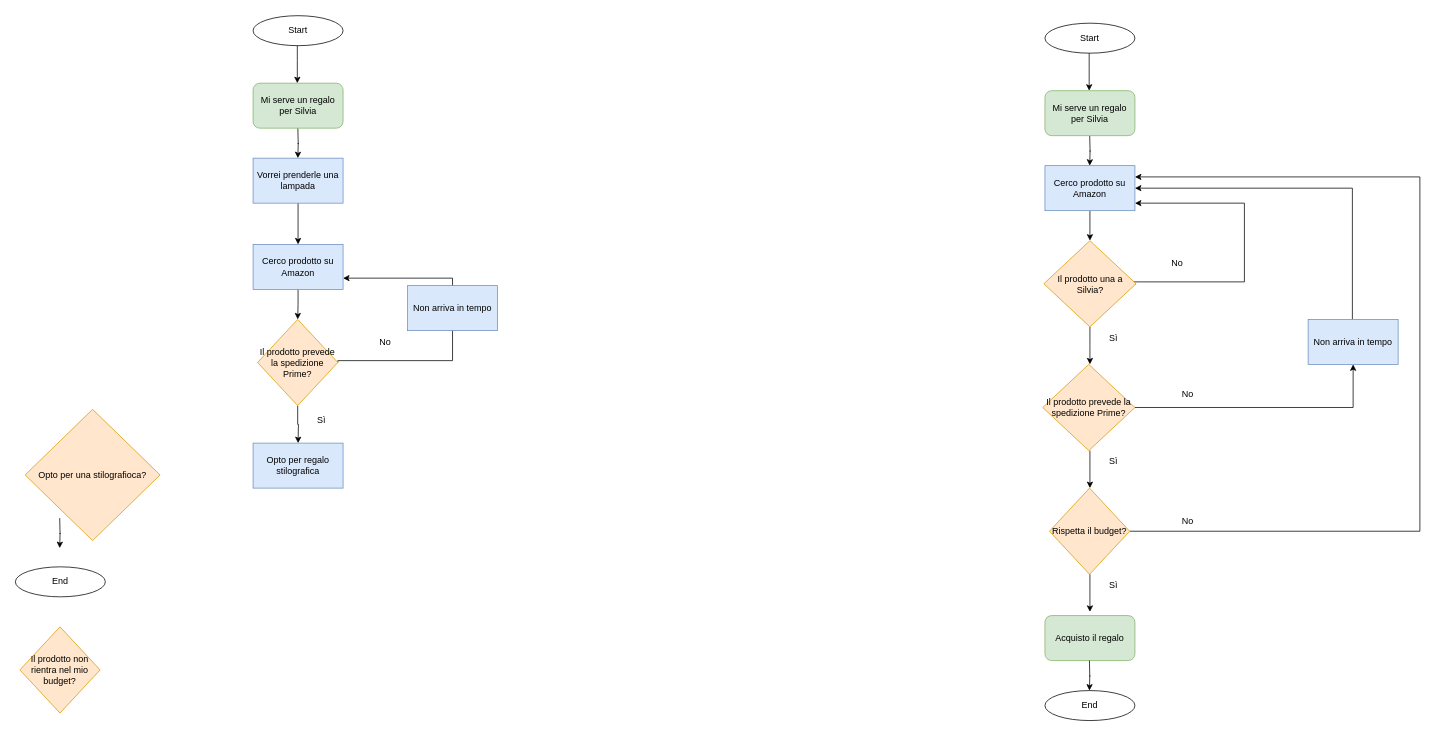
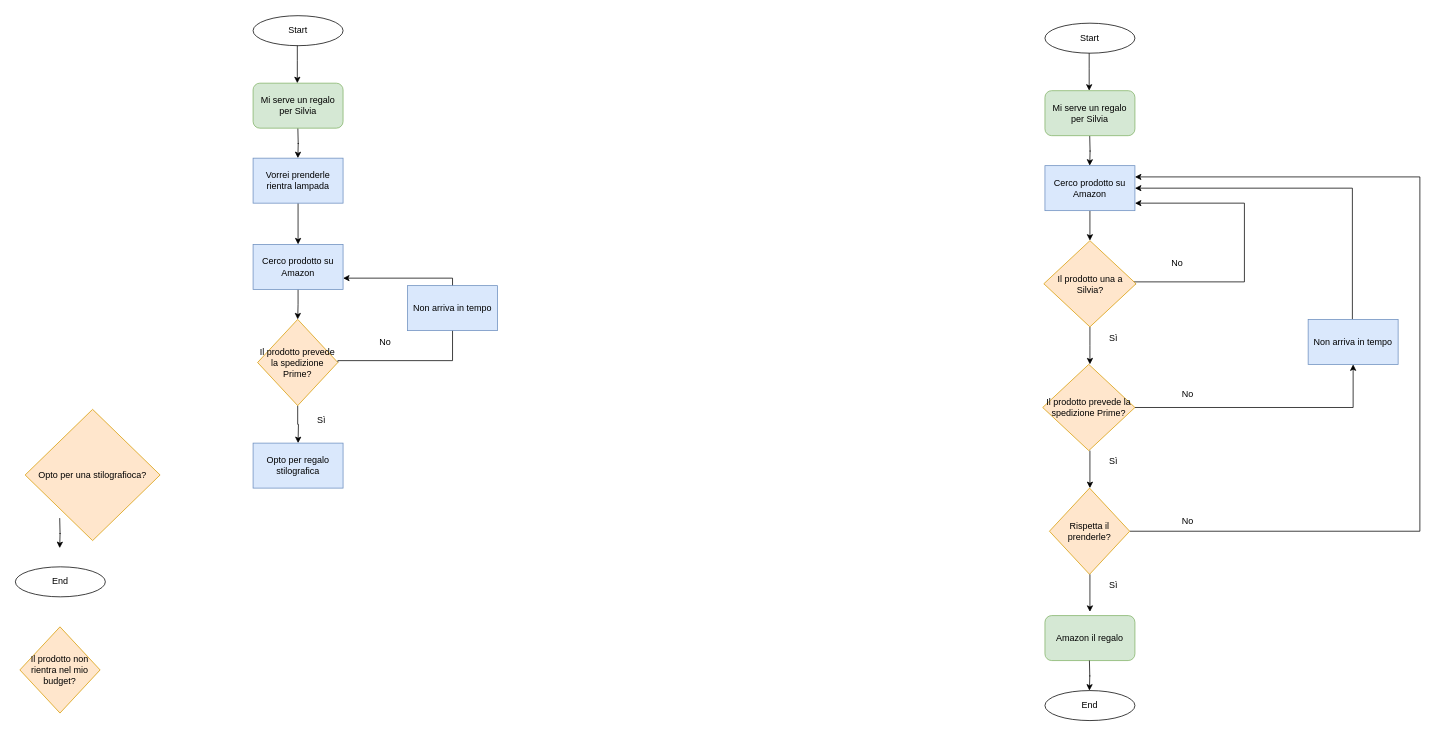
(298, 180) -> (298, 180)
(1090, 531) -> (1090, 531)
(1090, 638) -> (1090, 638)
